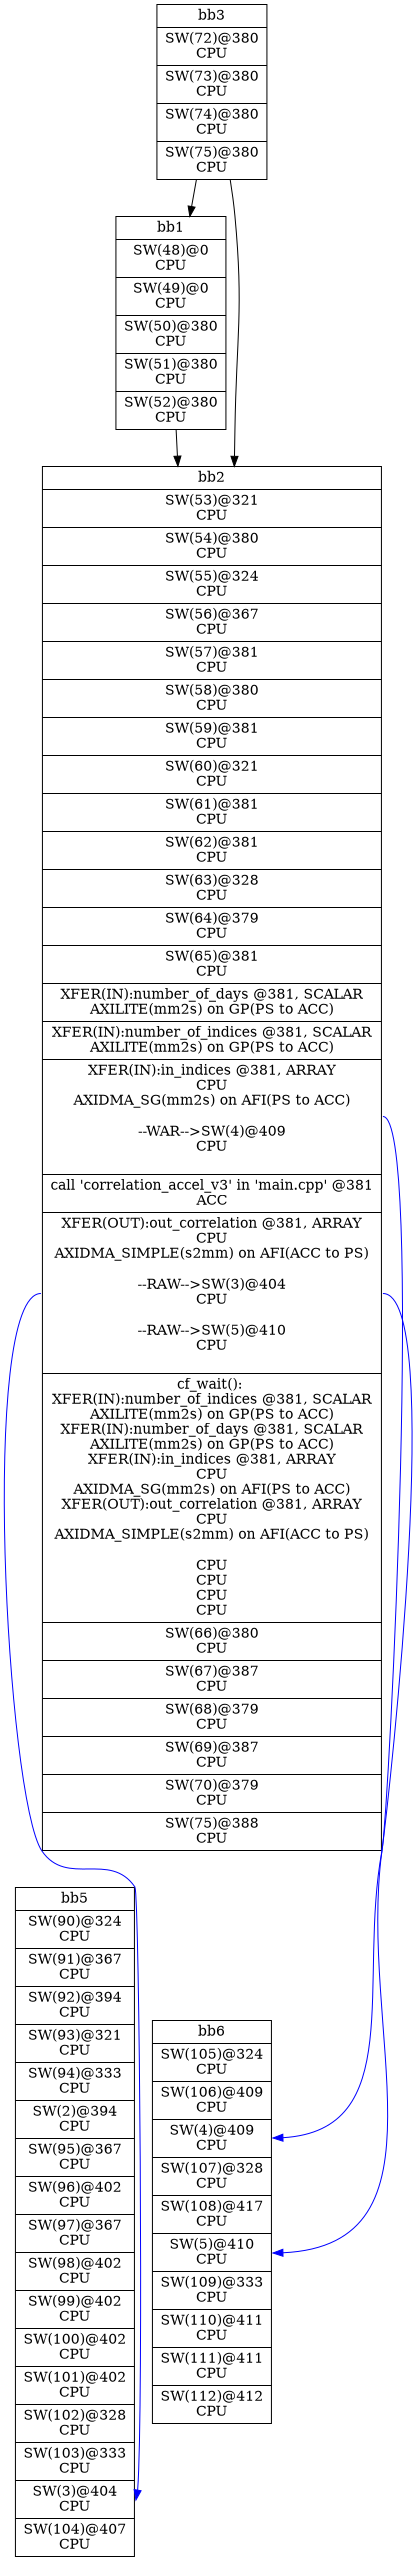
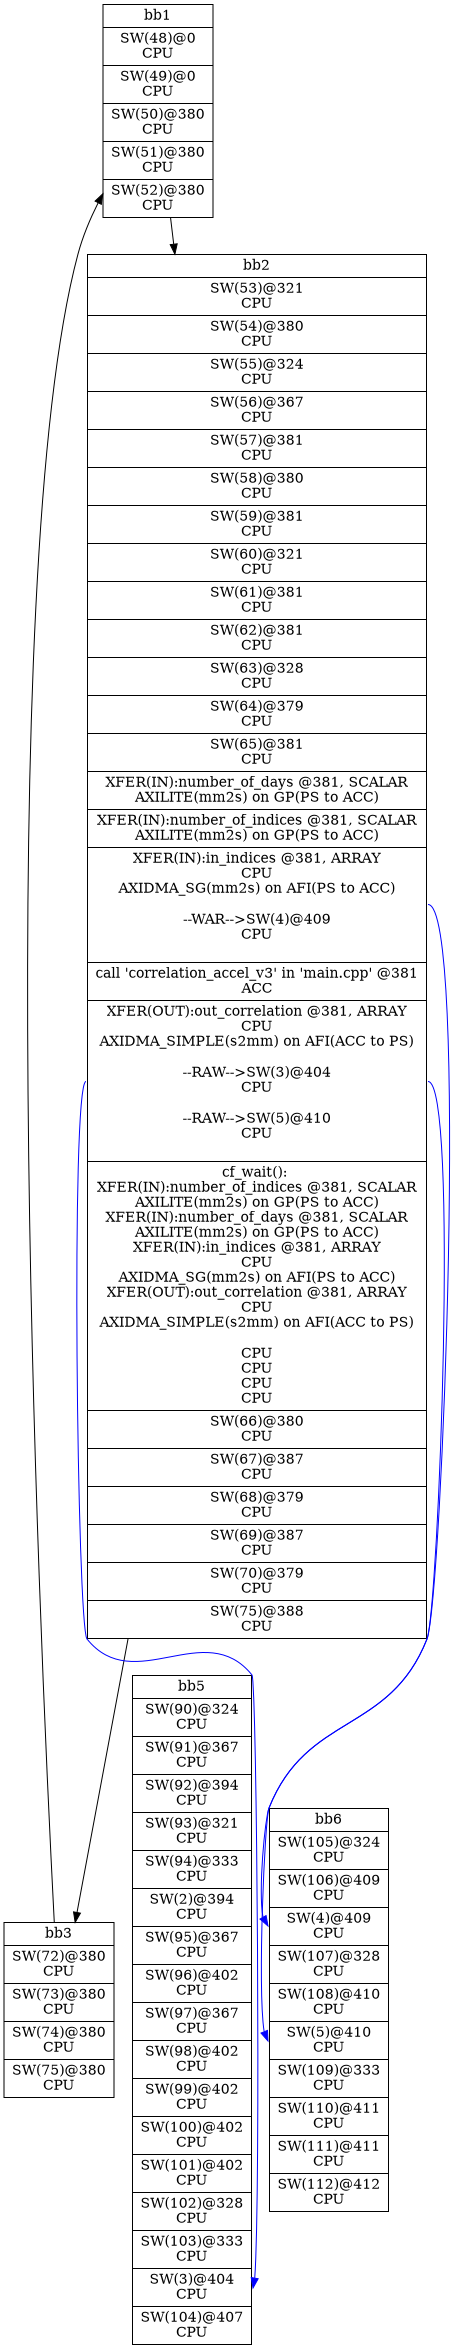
(239, 318) -> (103, 1775)
(212, 2206) -> (329, 1994)
